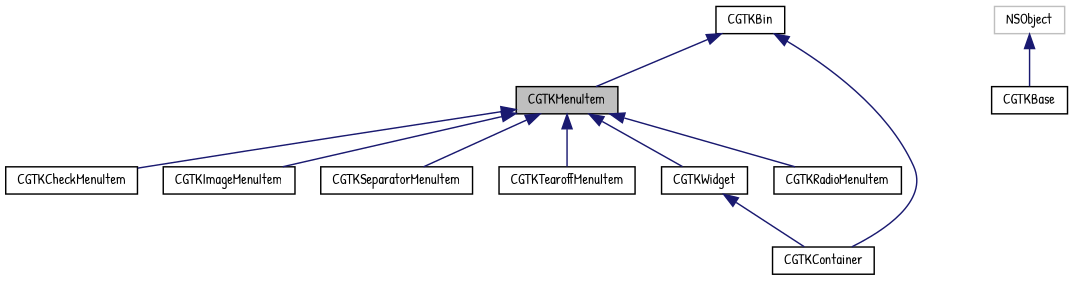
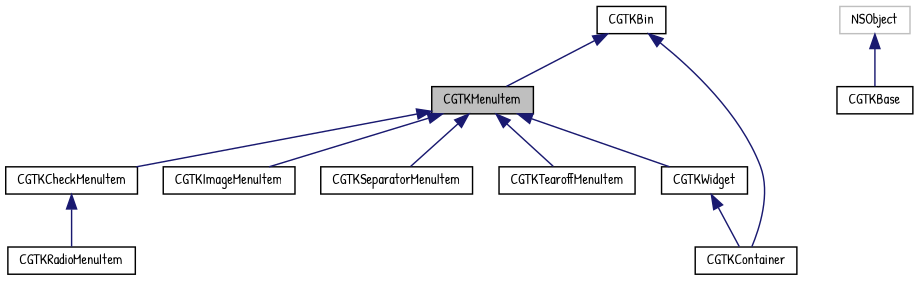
(710, 142) -> (72, 228)
